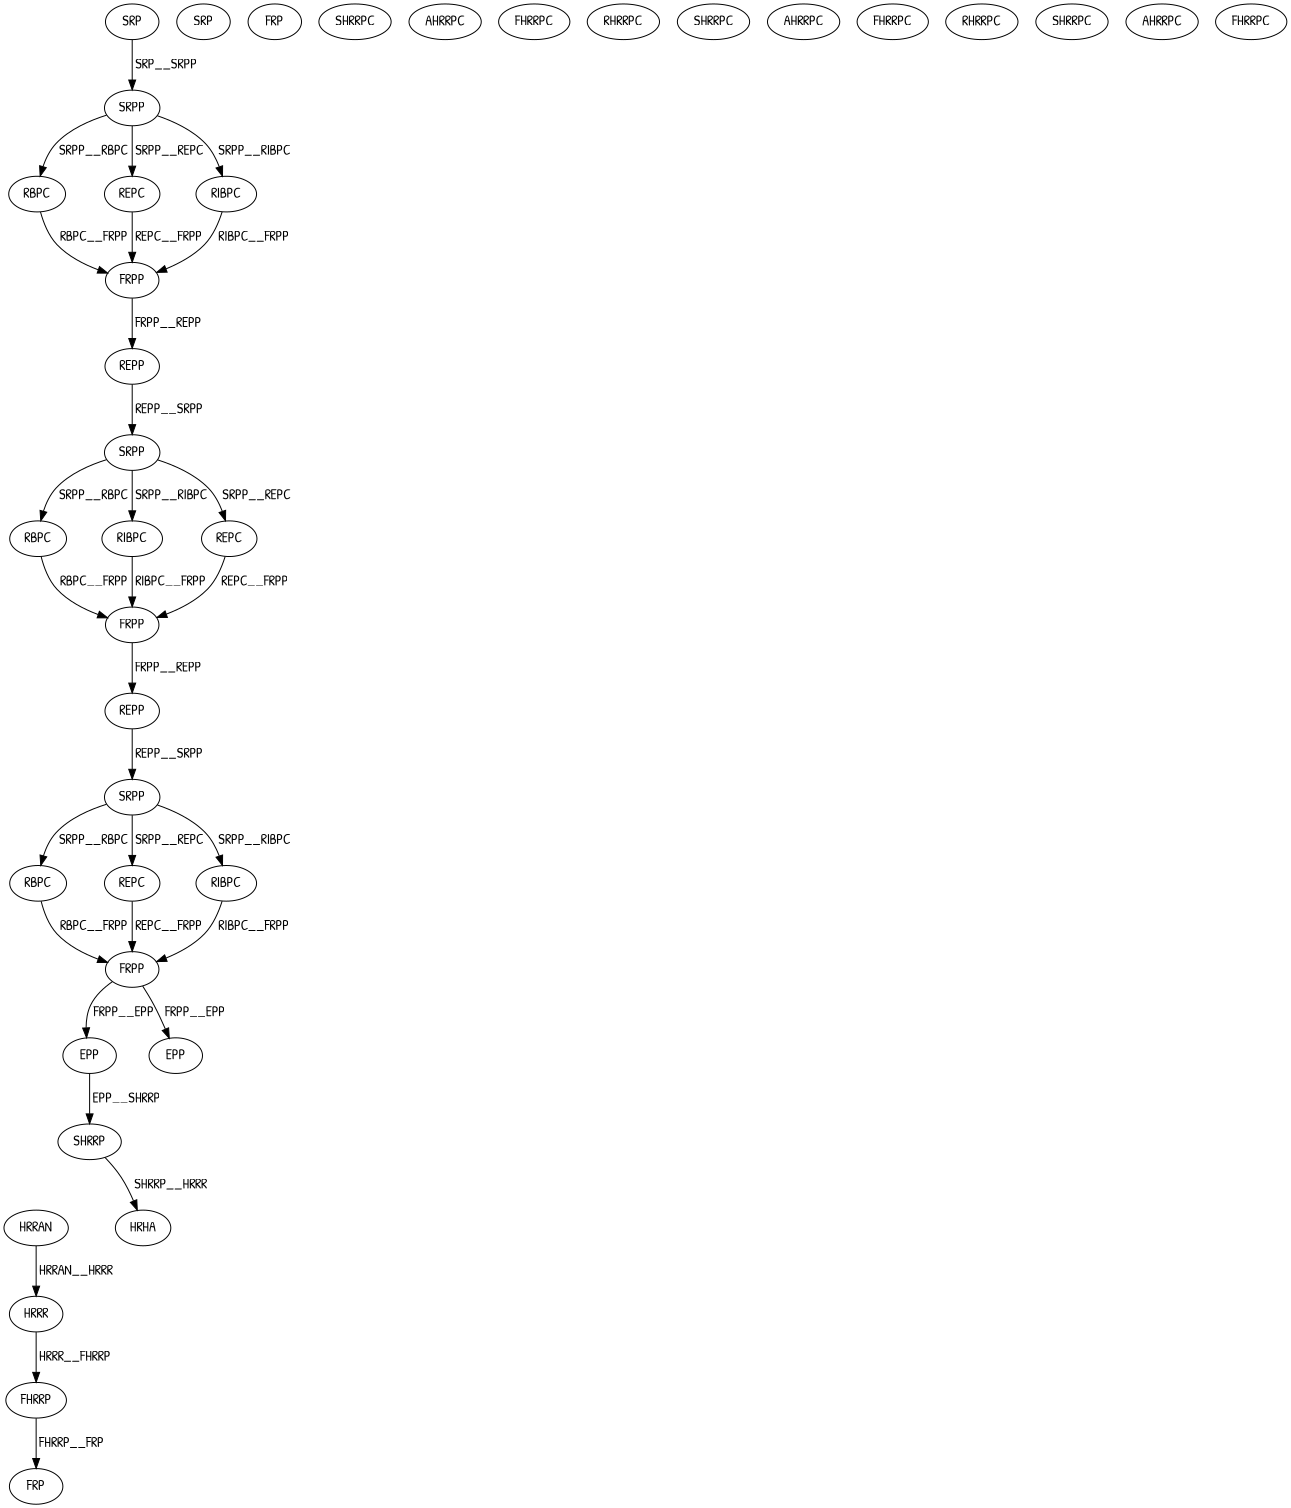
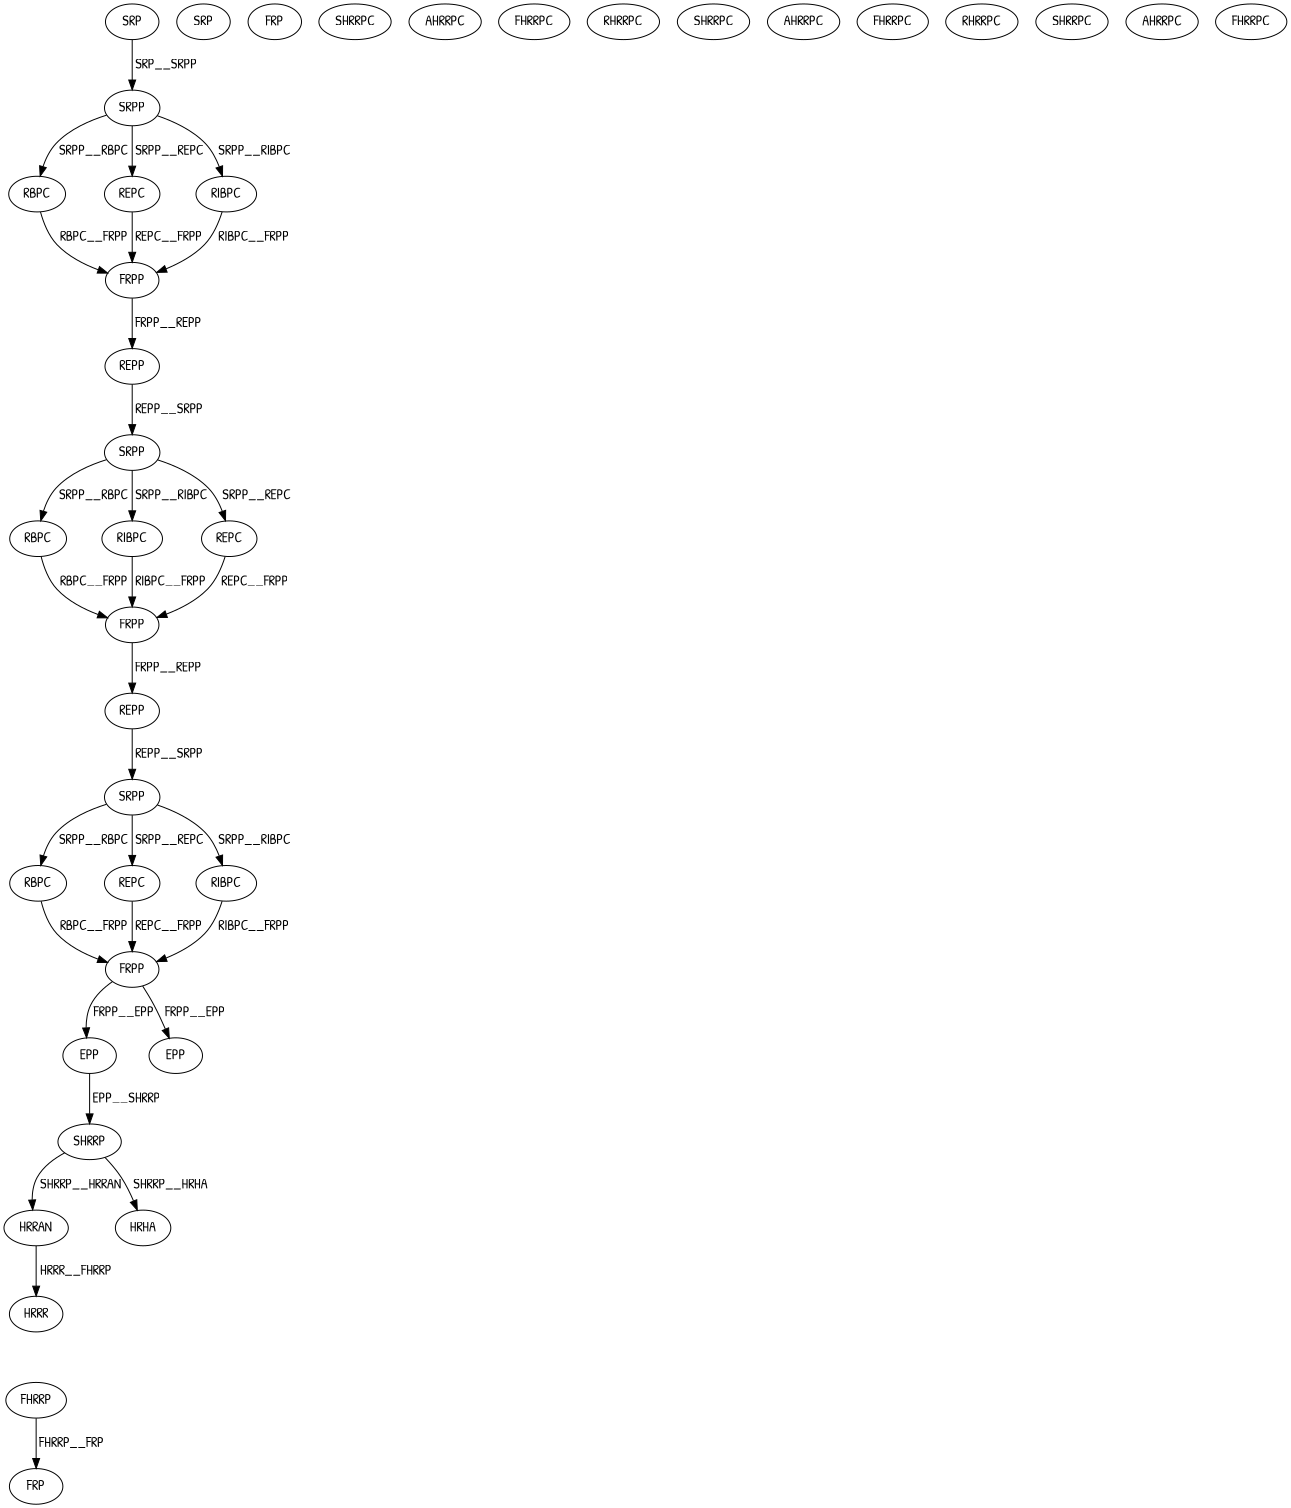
none -> (41, 1172)
(169, 1185) -> (169, 1185)
(75, 1271) -> (75, 1271)
(36, 1352) -> none
